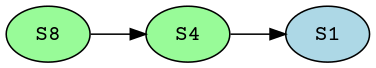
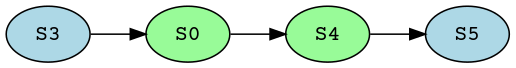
(48, 34) -> (188, 34)
none -> (48, 34)
(328, 34) -> (467, 34)
